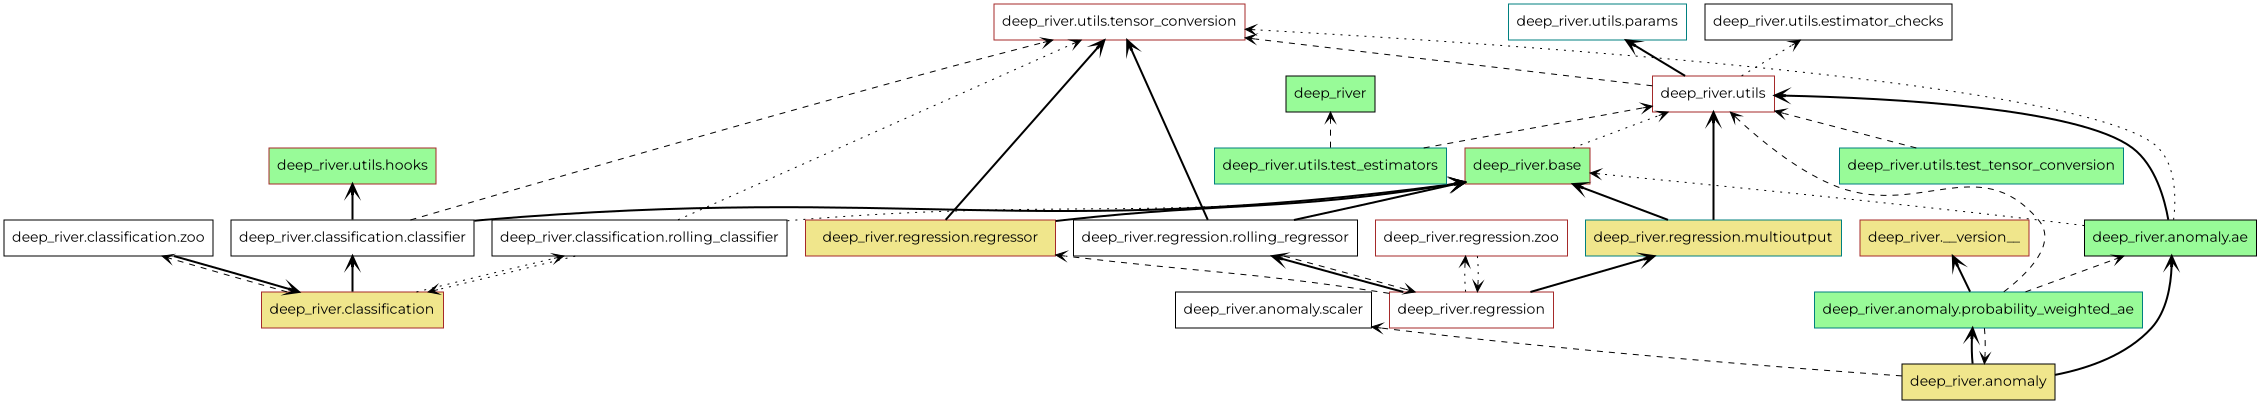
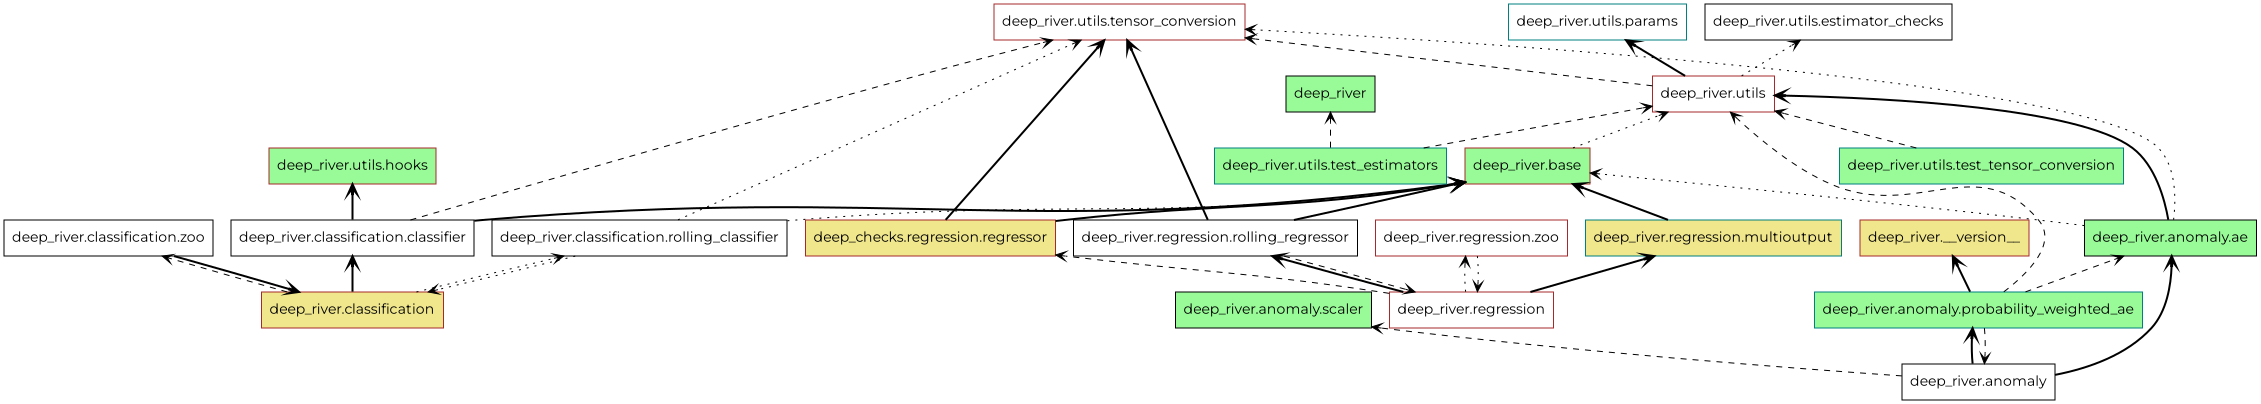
(1714, 171) -> none
(930, 238) -> (930, 238)
(1274, 310) -> (1274, 310)
(1978, 382) -> (1978, 382)
